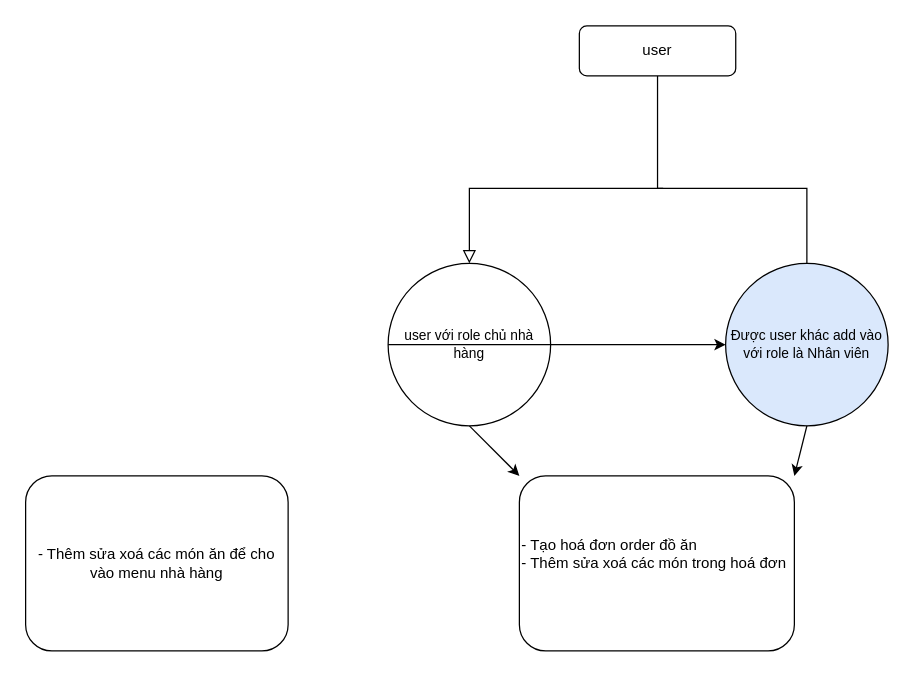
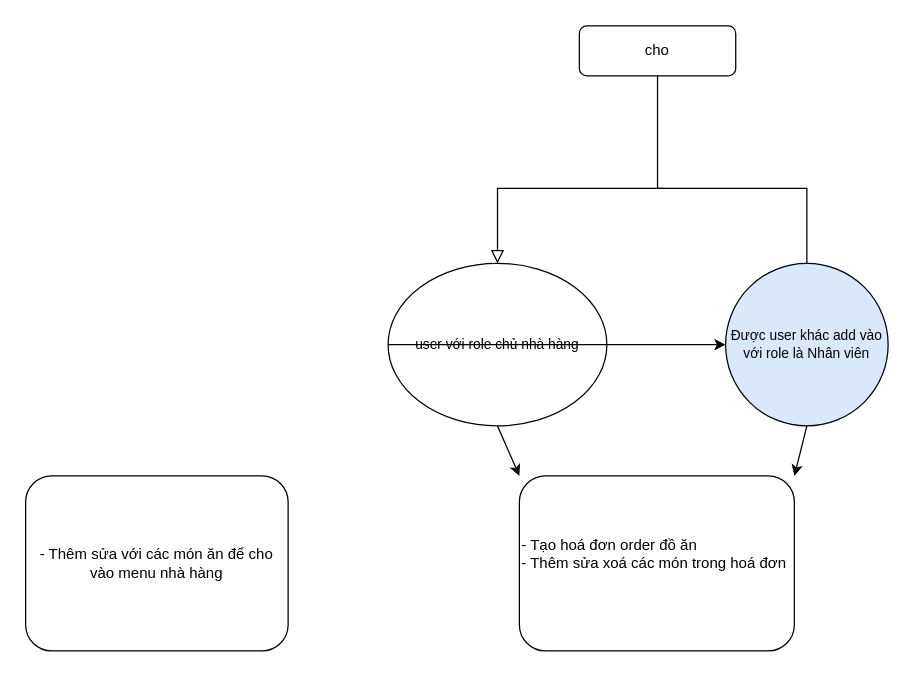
(658, 51) -> (658, 51)
(469, 344) -> (498, 344)
(157, 563) -> (157, 563)
